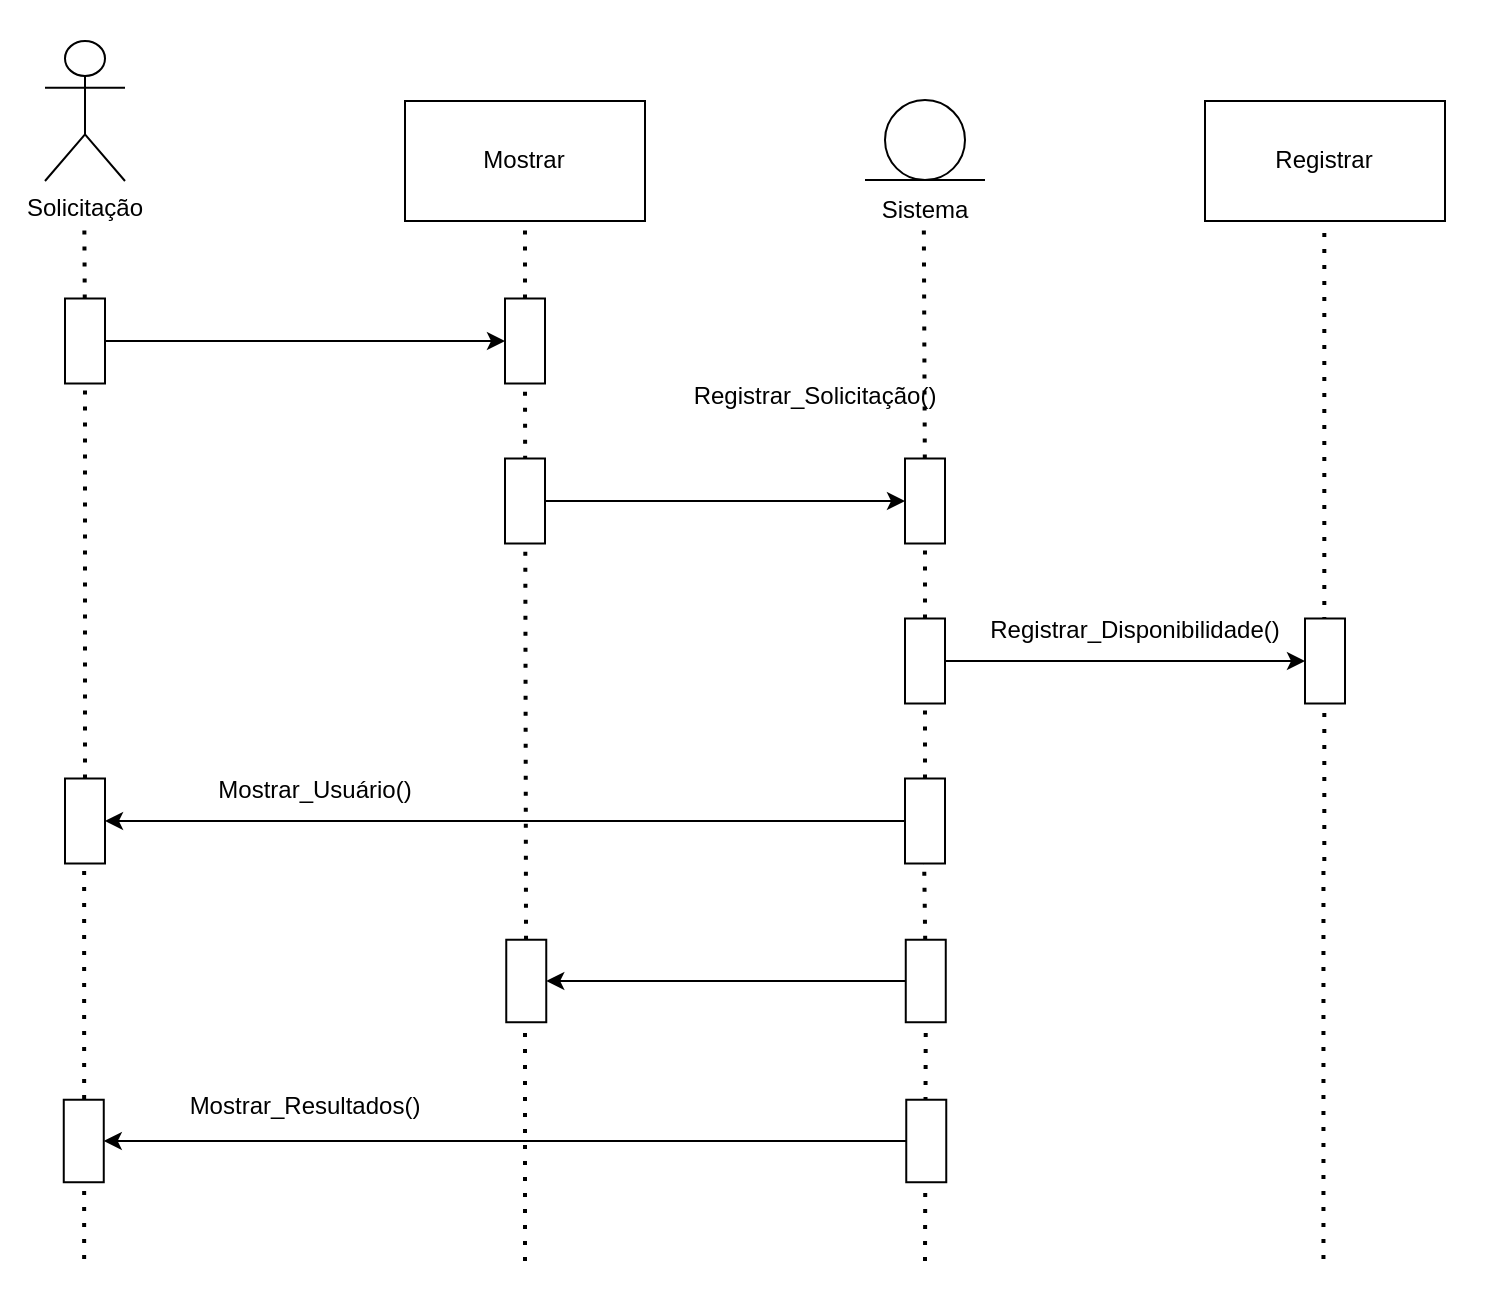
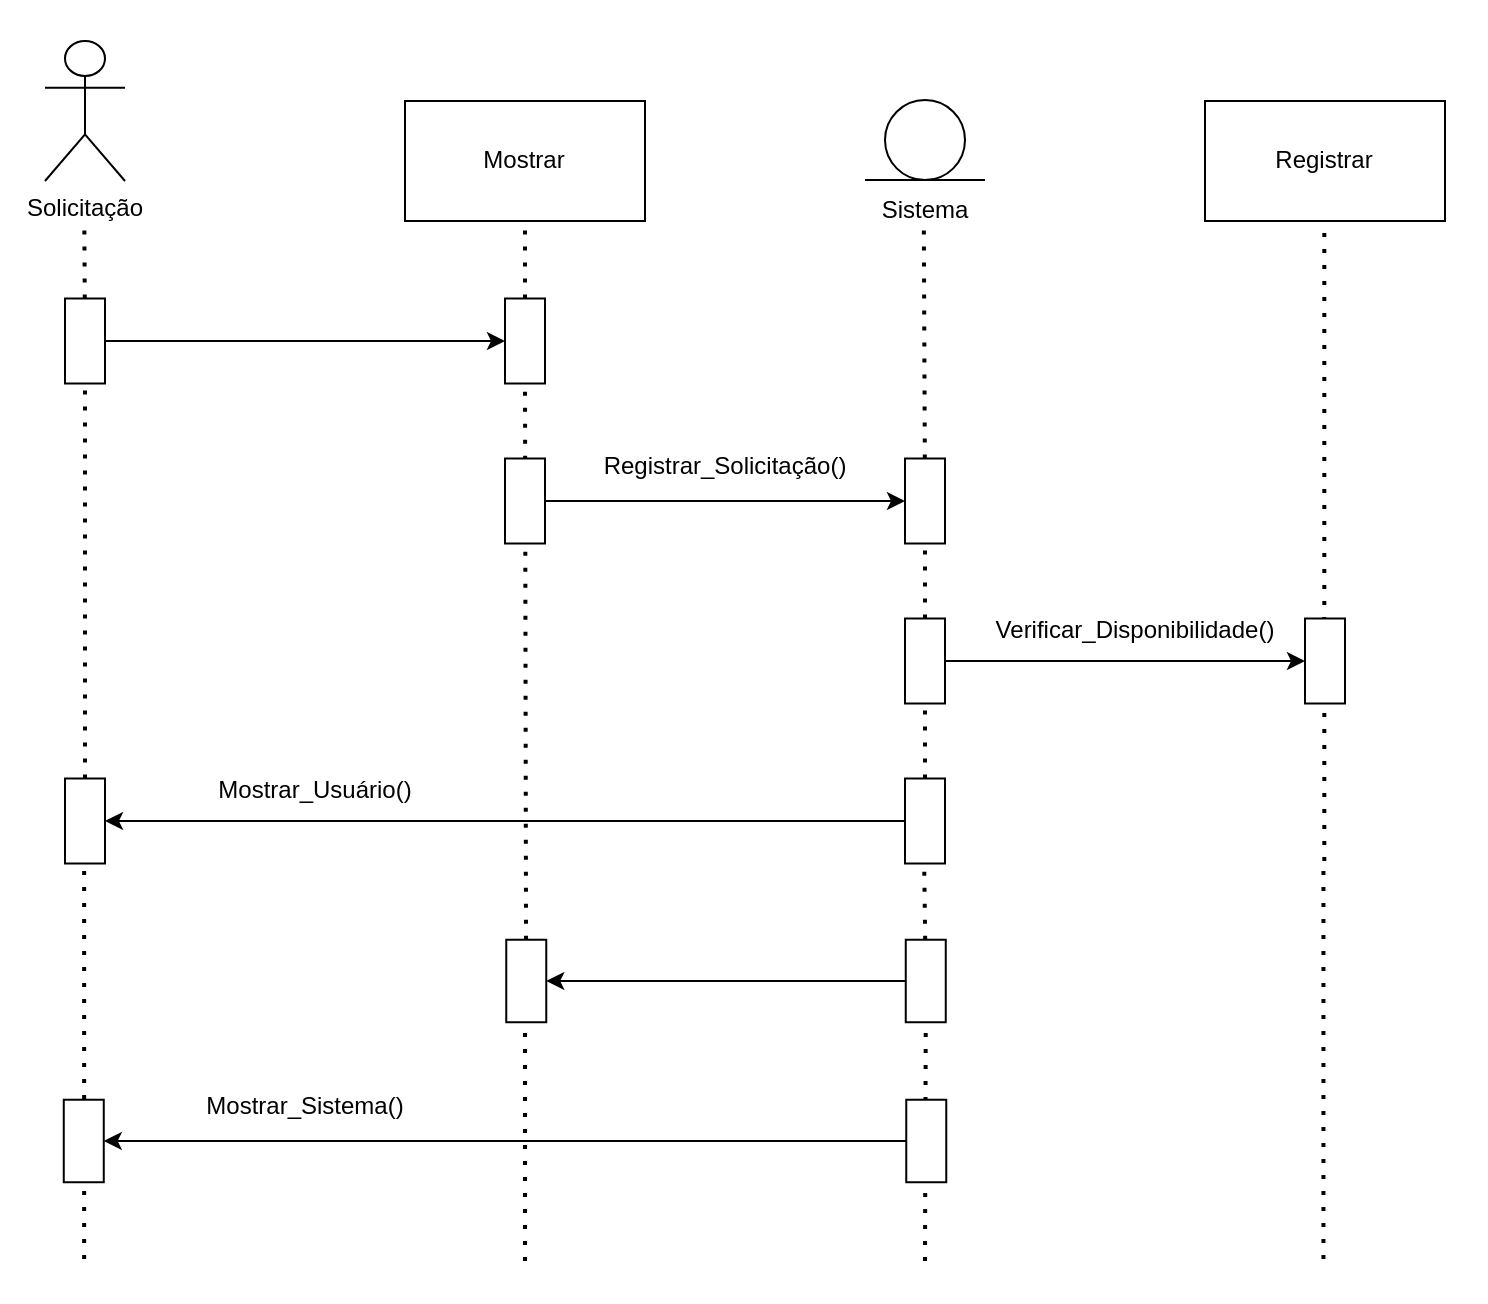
(815, 397) -> (725, 467)
(1136, 631) -> (1136, 631)
(306, 1107) -> (306, 1107)
